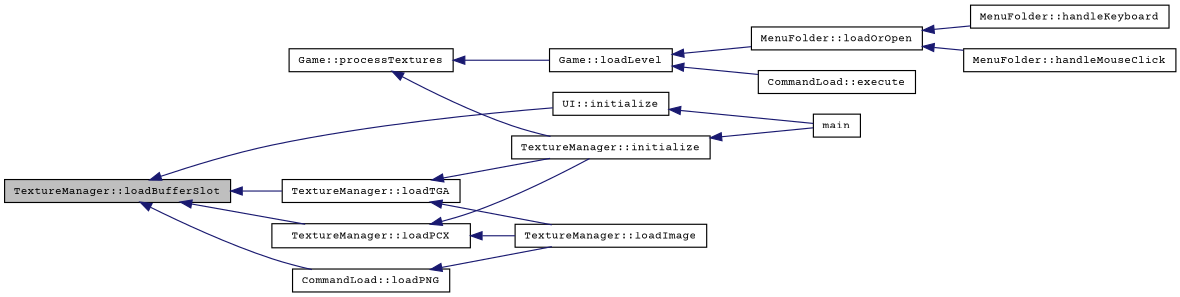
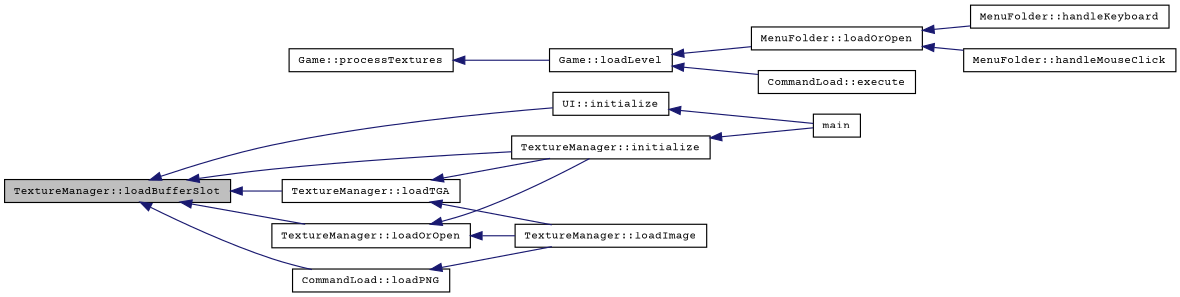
(467, 108) -> (355, 162)
(371, 236) -> (371, 236)
